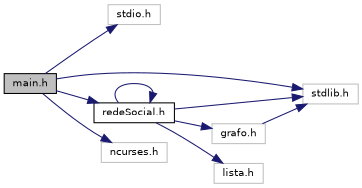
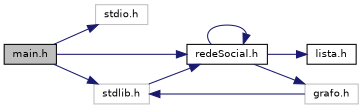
(233, 103) -> (169, 76)
(134, 152) -> none
(239, 173) -> (332, 54)
